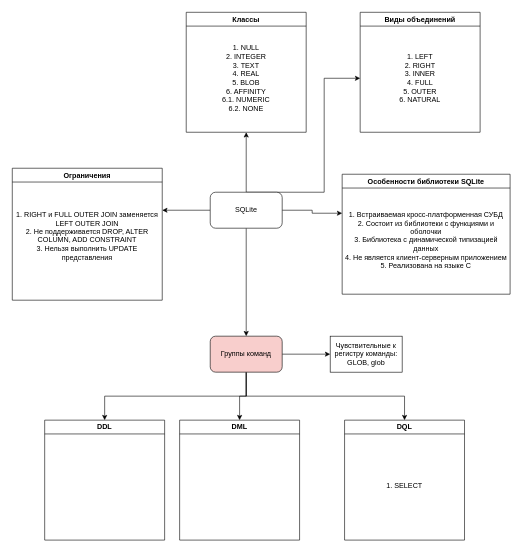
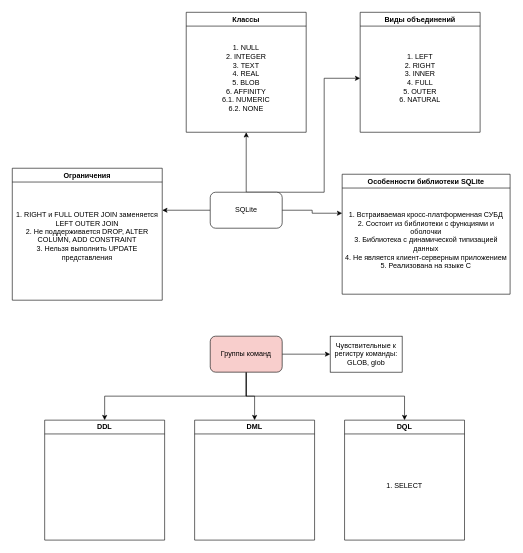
(246, 330) -> none
(240, 480) -> (255, 480)
